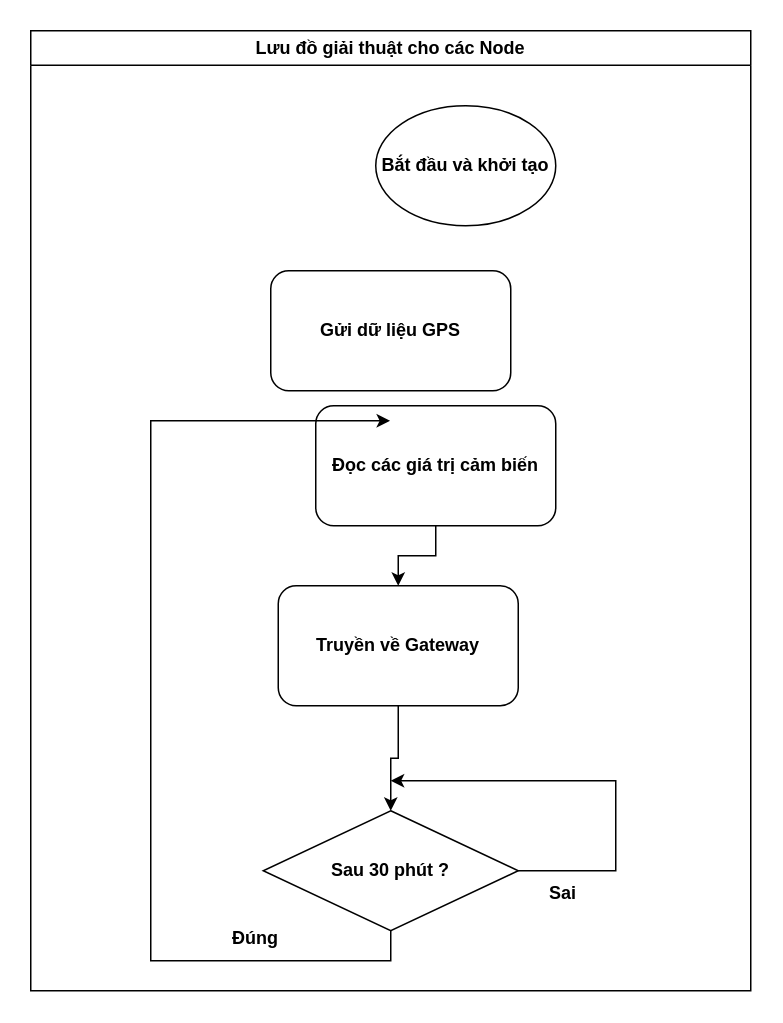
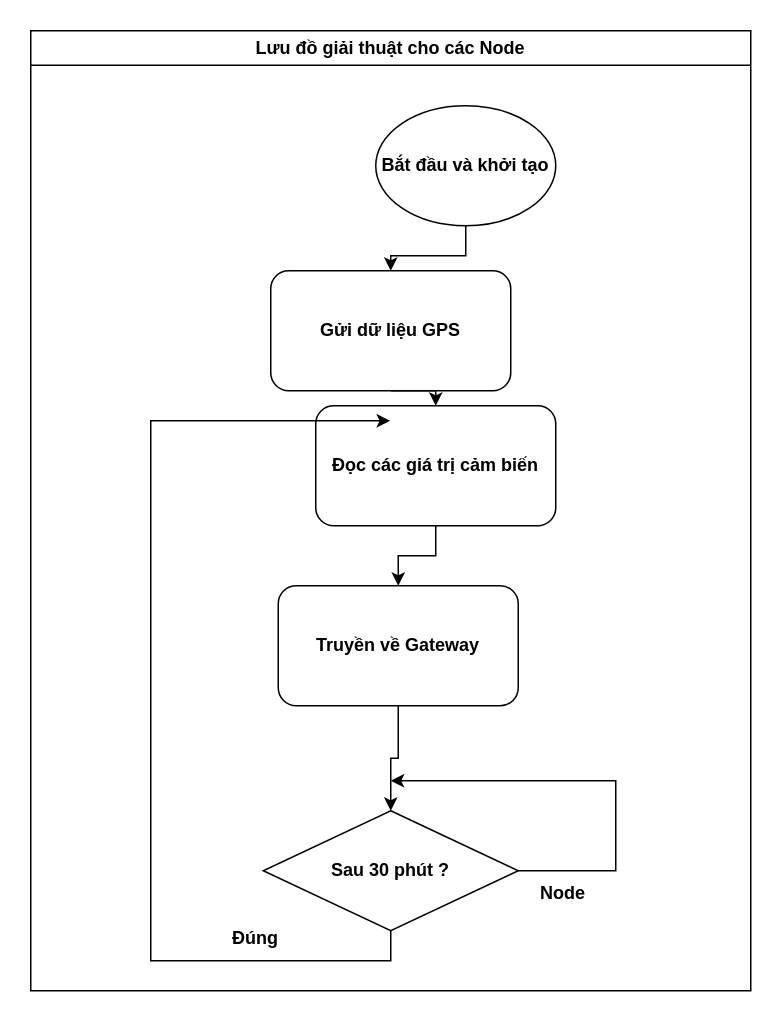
none -> (441, 256)
none -> (434, 391)
(563, 893) -> (563, 893)
